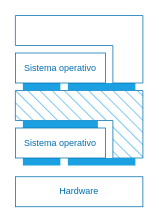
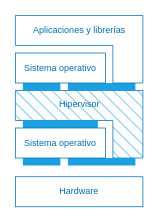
none -> (79, 30)
none -> (79, 105)
